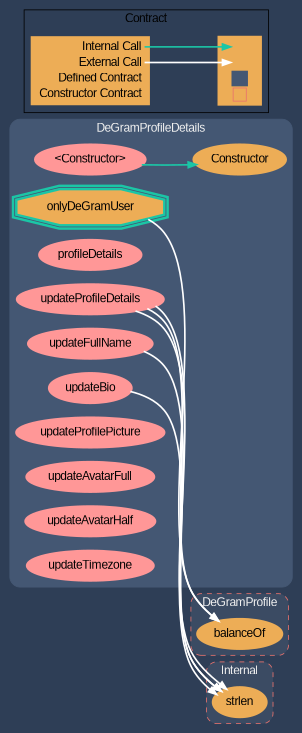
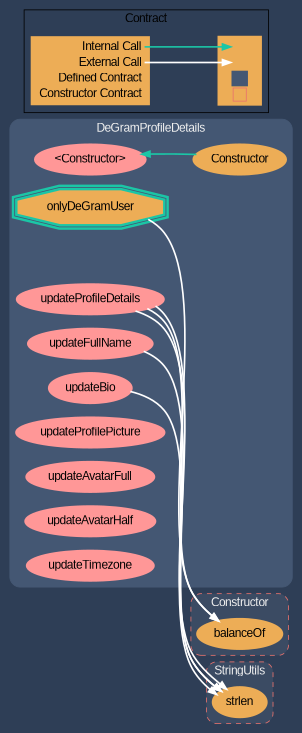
(165, 165) -> (173, 154)
(90, 255) -> none
(240, 603) -> (240, 603)
(240, 671) -> (240, 671)
